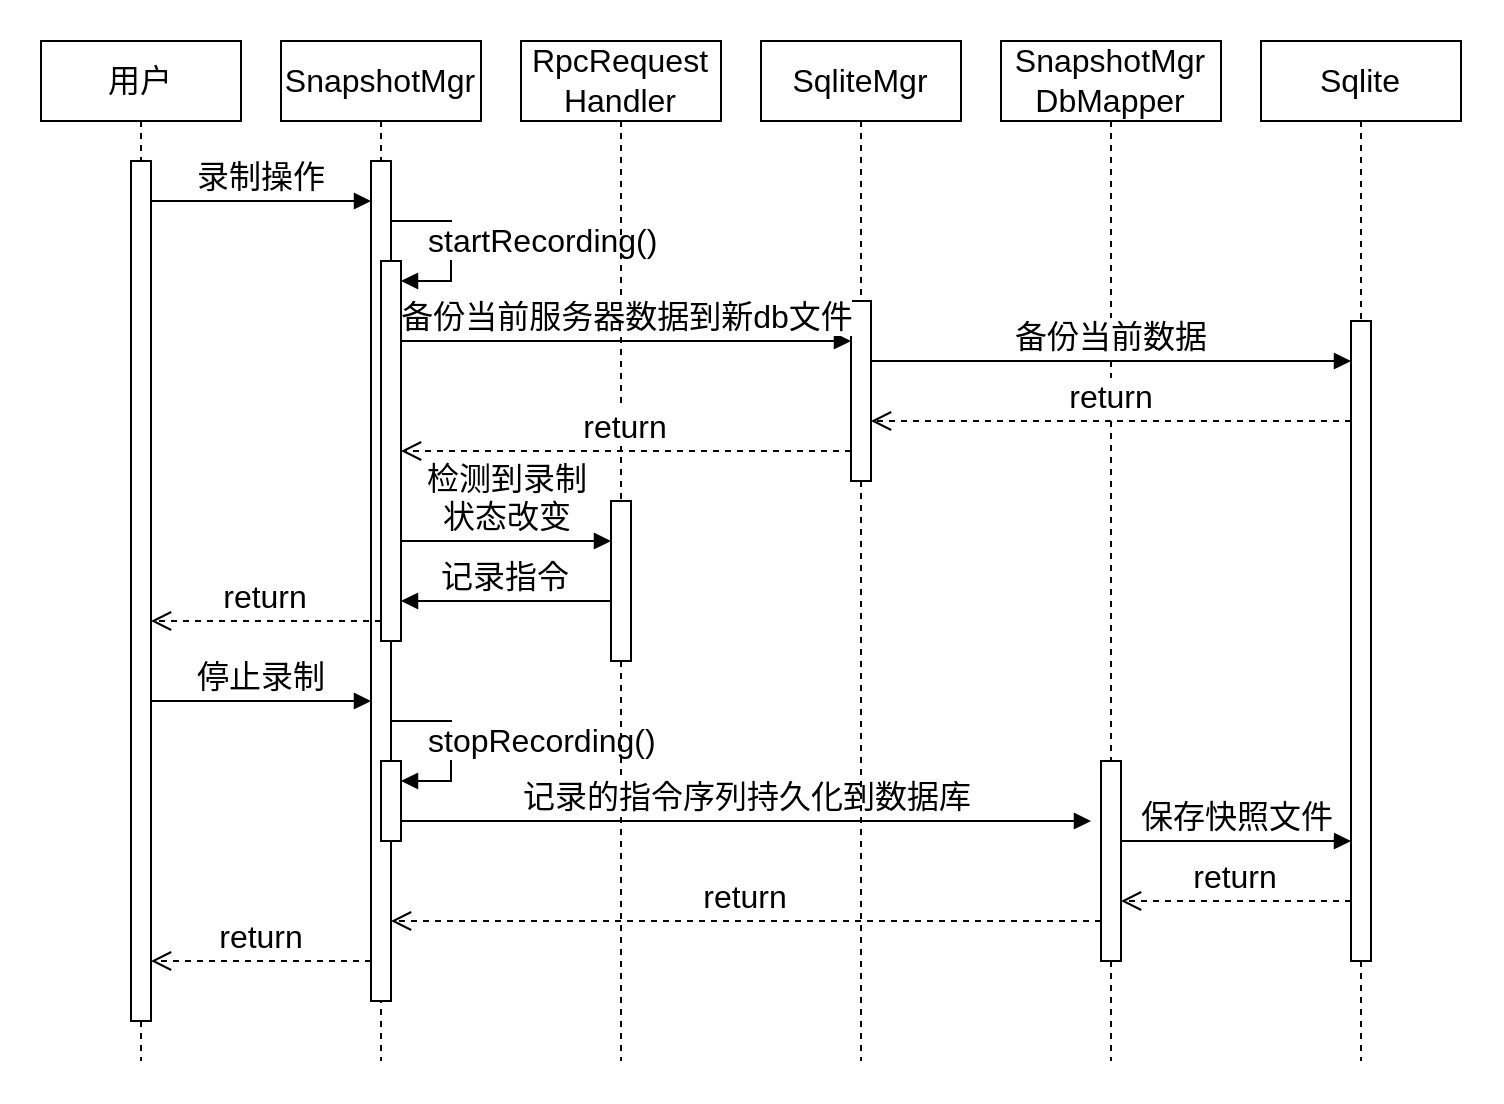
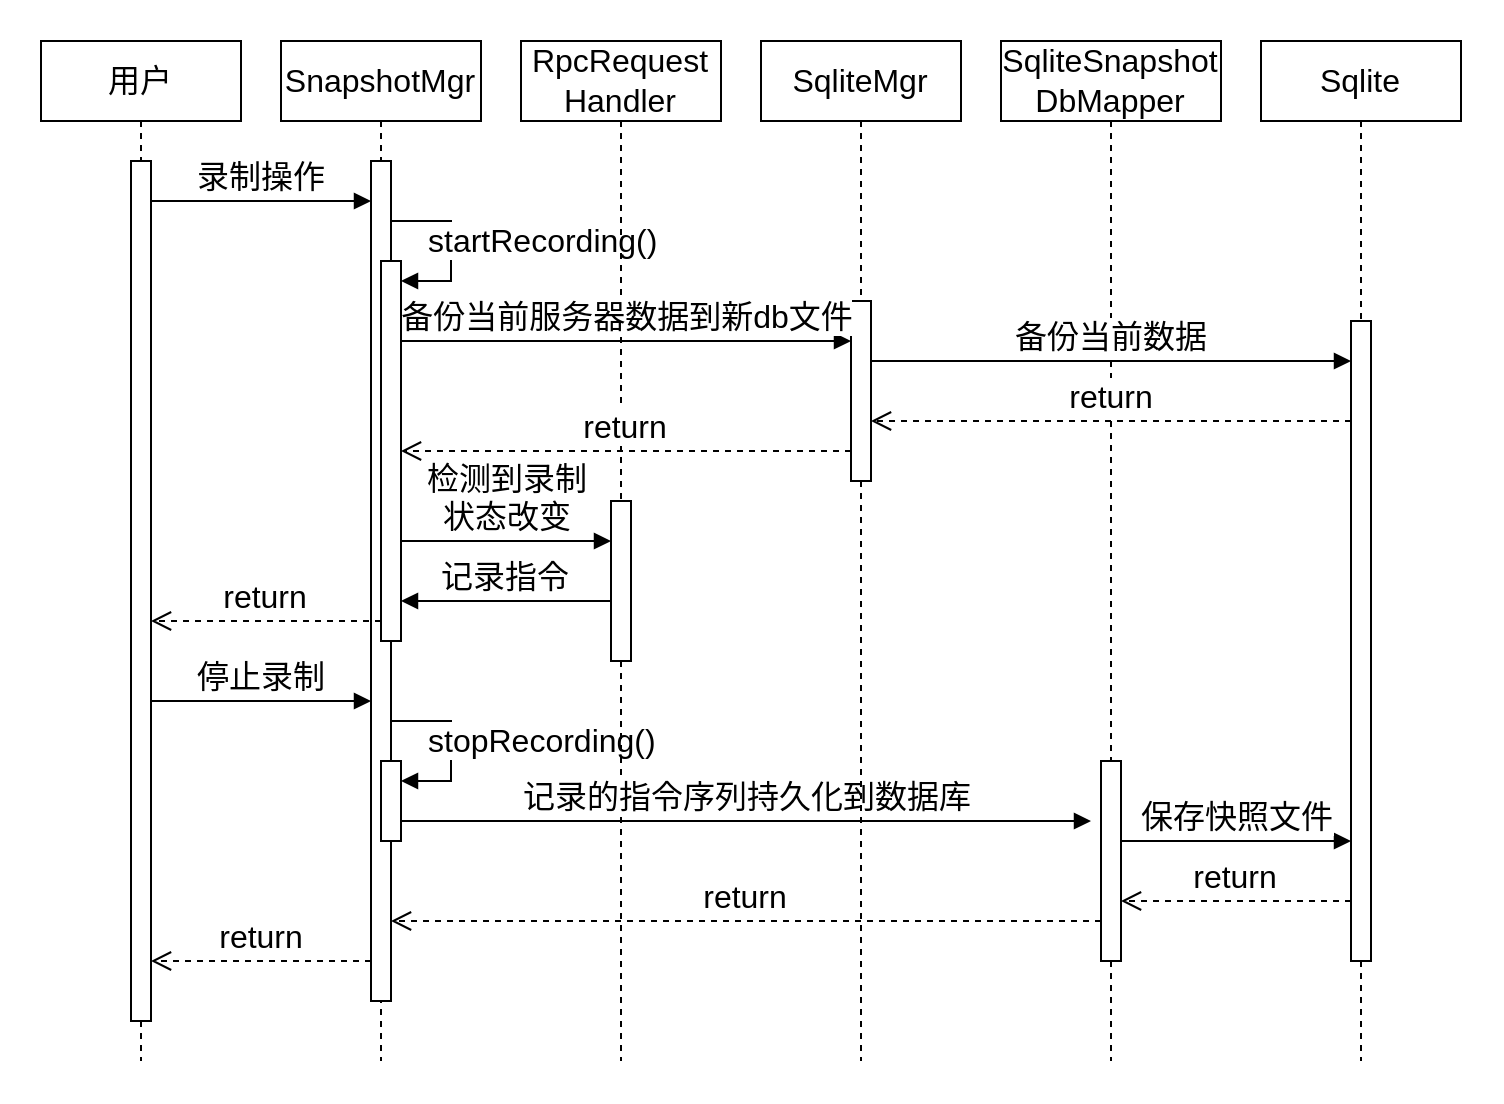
(1111, 81) -> (1111, 81)
